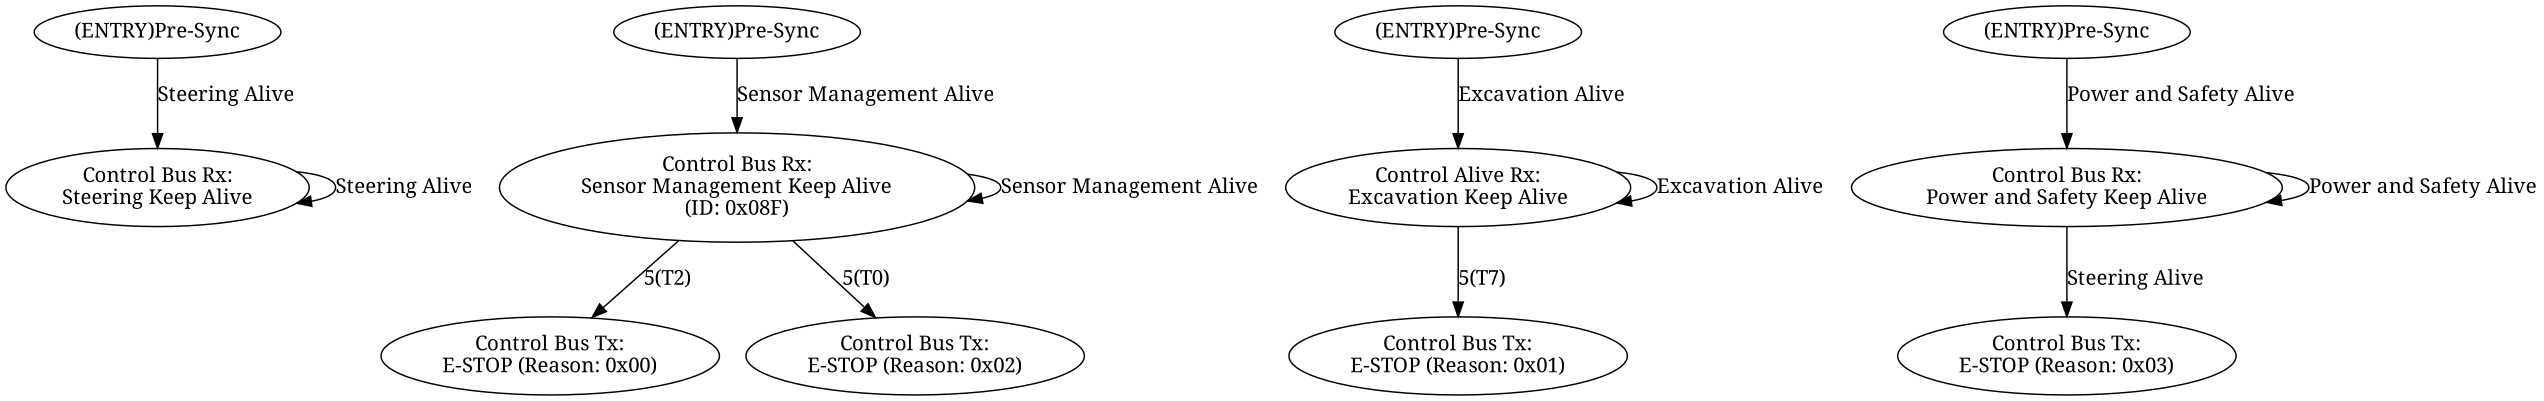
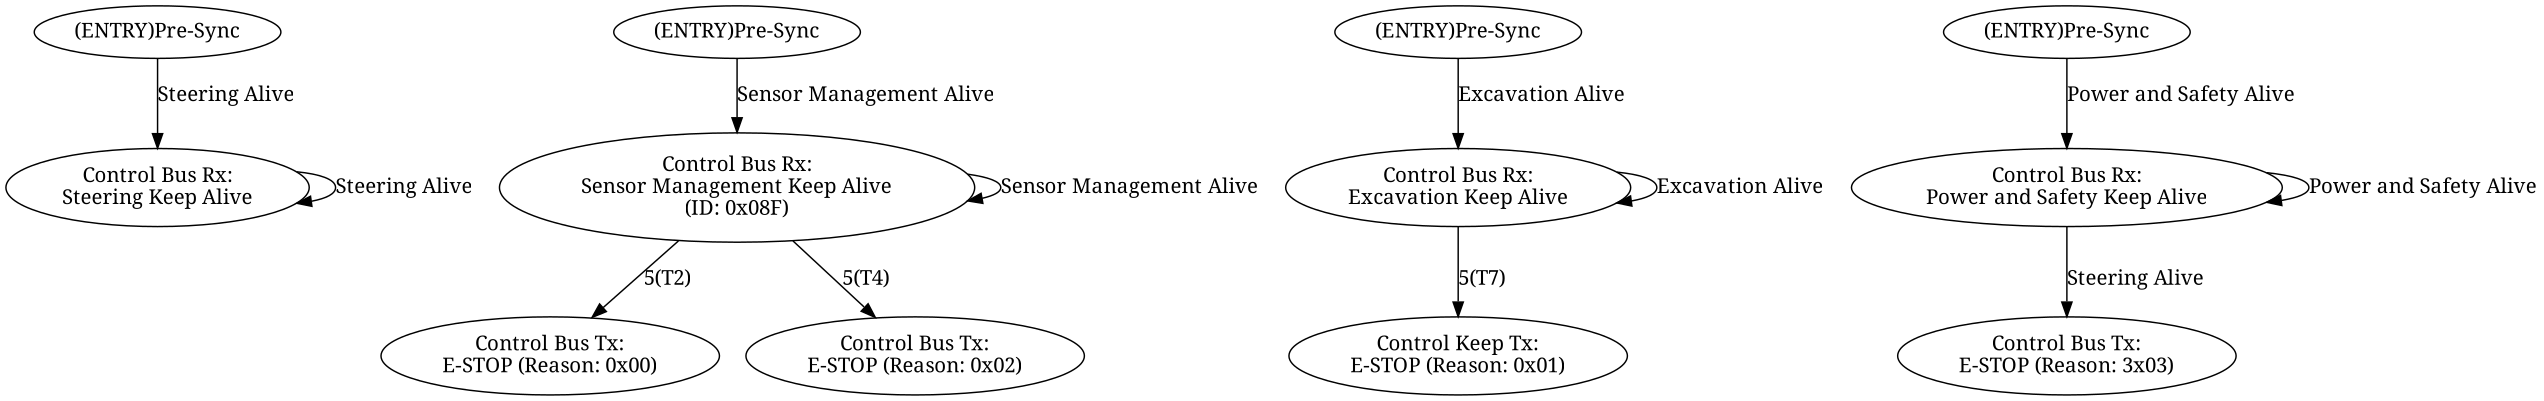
(1458, 188) -> (1458, 188)
(866, 279) -> (866, 279)
(1458, 356) -> (1458, 356)
(2067, 356) -> (2067, 356)
